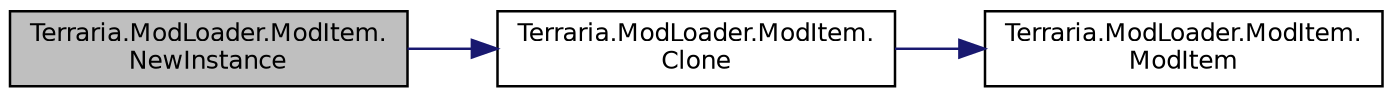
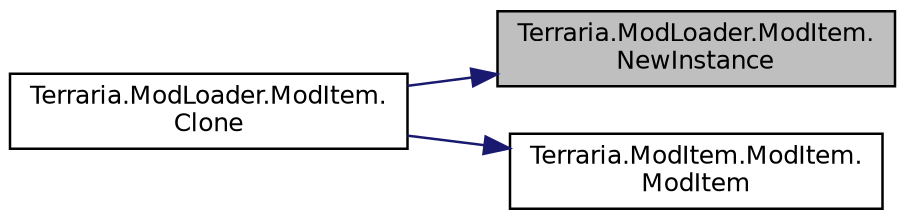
(440, 49) -> (440, 82)
(1184, 49) -> (696, 171)
